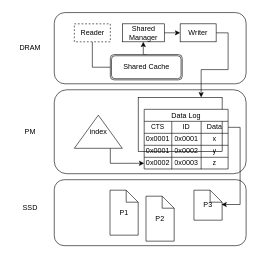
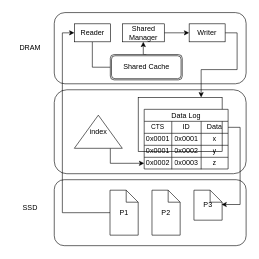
(92, 33) -> (92, 33)
(198, 33) -> (207, 33)
none -> (62, 120)
(30, 132) -> none
(160, 219) -> (166, 213)
